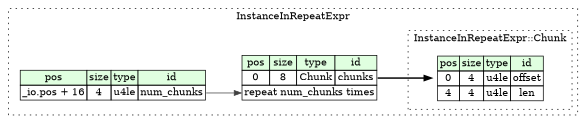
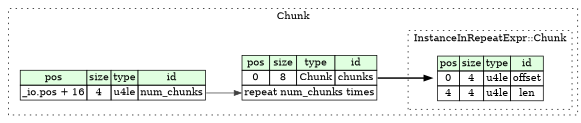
(293, 17) -> (293, 17)
